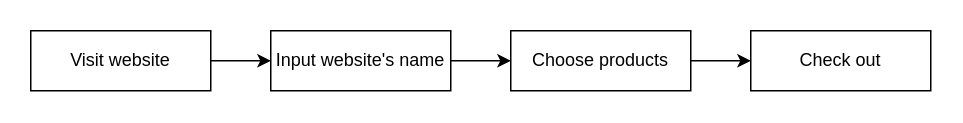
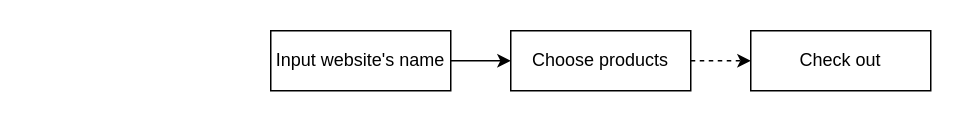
(121, 61) -> none
(236, 61) -> none
(715, 61) -> (715, 61)
